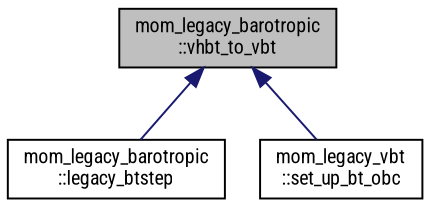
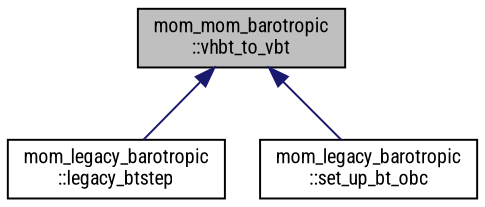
(228, 38) -> (242, 38)
(341, 169) -> (369, 169)
